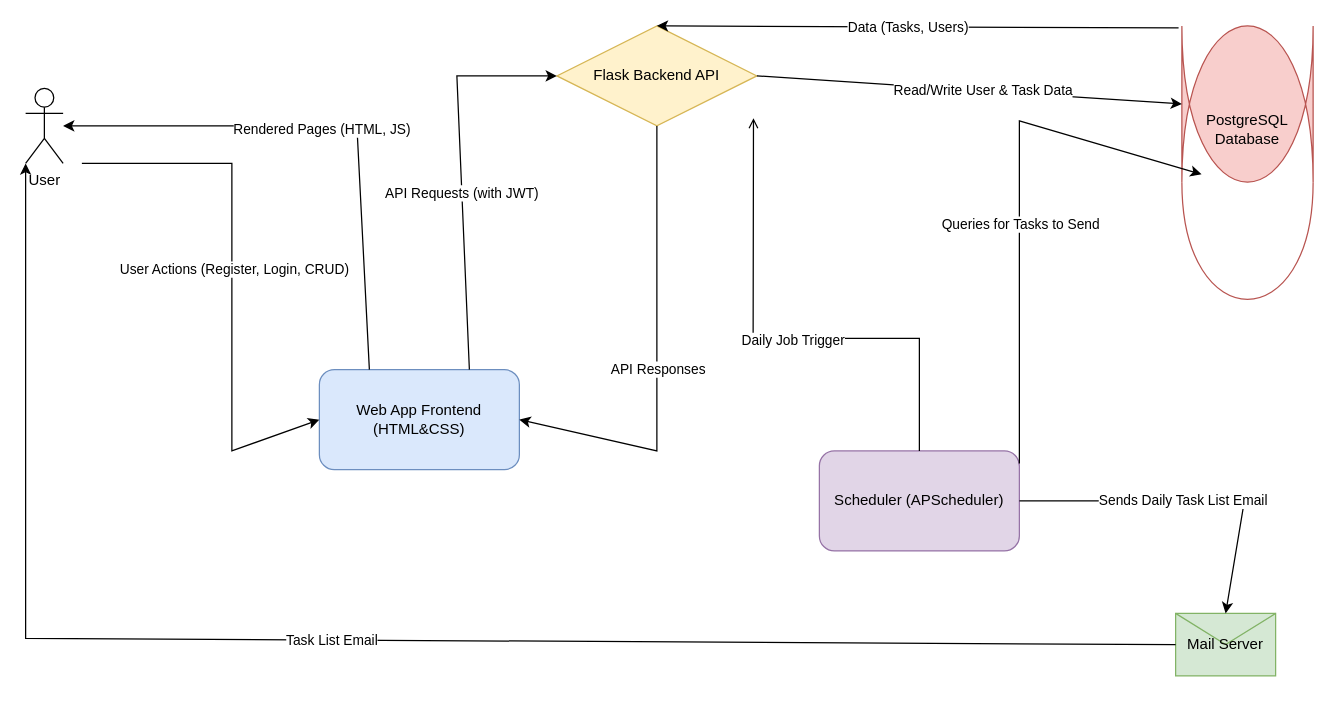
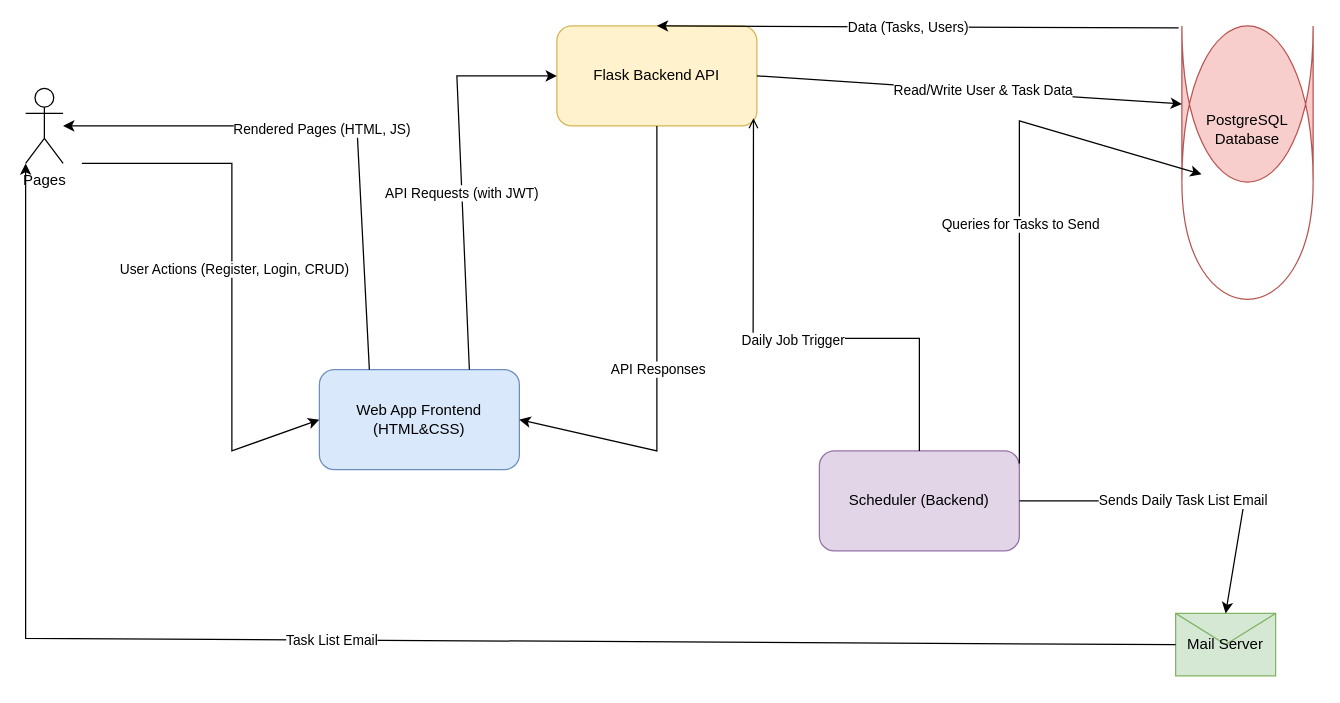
(657, 76) -> (657, 76)
(45, 181) -> (45, 181)
(919, 501) -> (919, 501)
